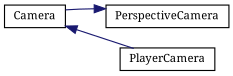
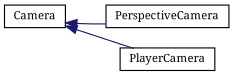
(80, 9) -> (91, 24)
